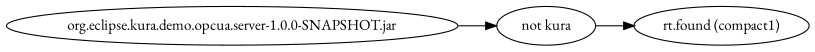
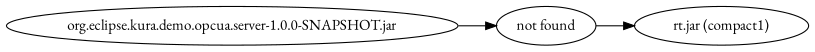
(546, 26) -> (546, 26)
(722, 26) -> (722, 26)
